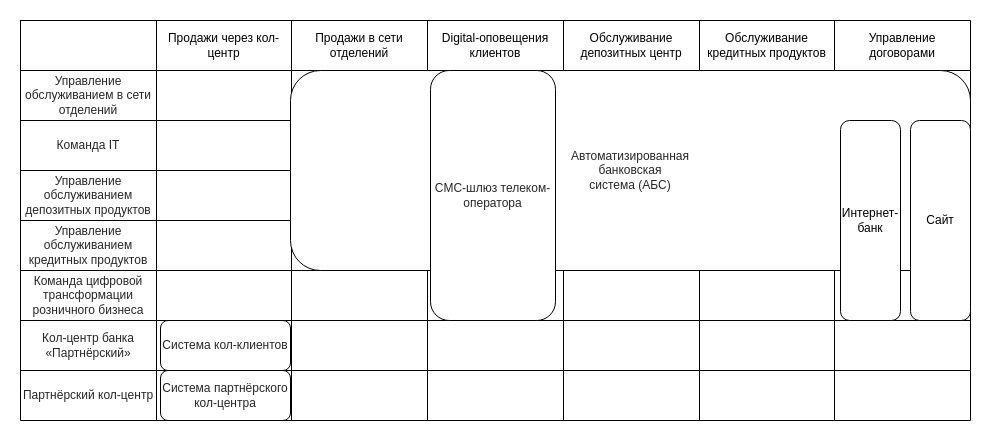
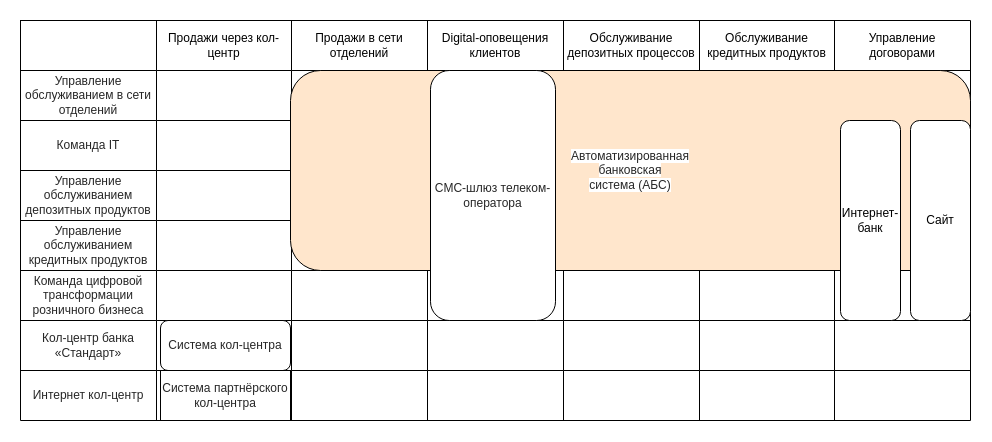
(632, 46) -> (632, 46)
(631, 171) -> (631, 171)
(89, 346) -> (89, 346)
(226, 346) -> (226, 346)
(89, 396) -> (89, 396)
(226, 396) -> (226, 396)
